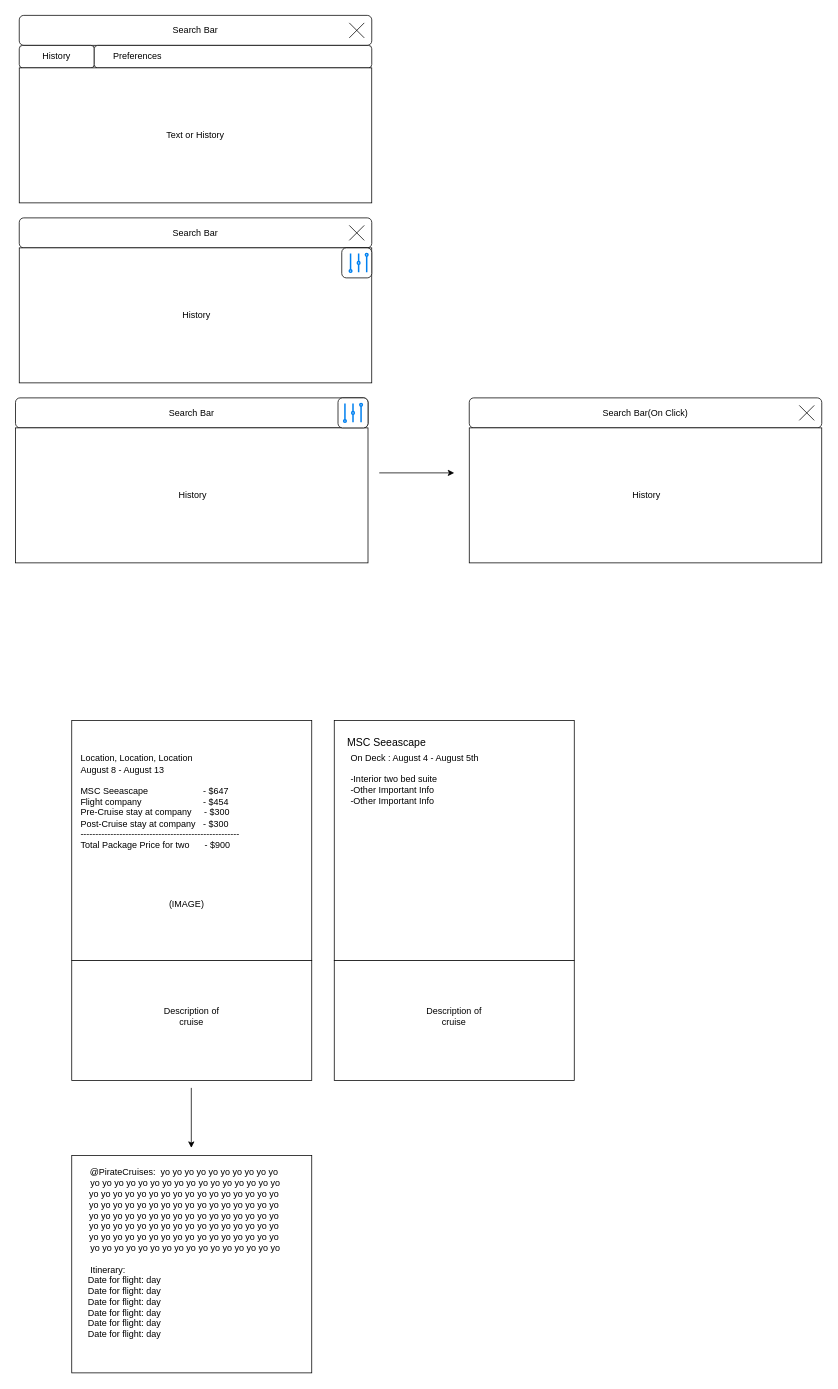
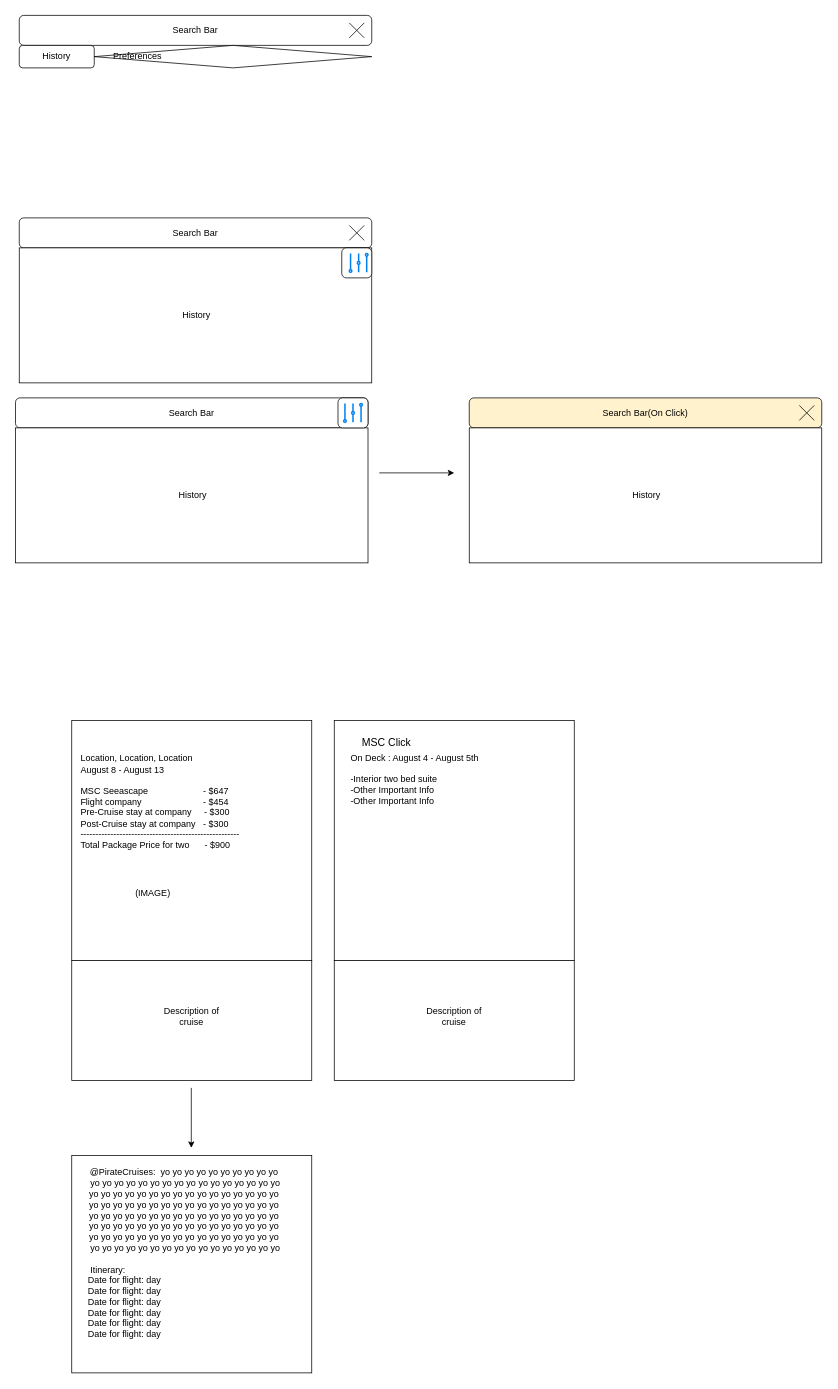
(233, 57) -> (233, 57)
(195, 135) -> none
(645, 413) -> (645, 413)
(387, 743) -> (387, 743)
(195, 904) -> (162, 893)
